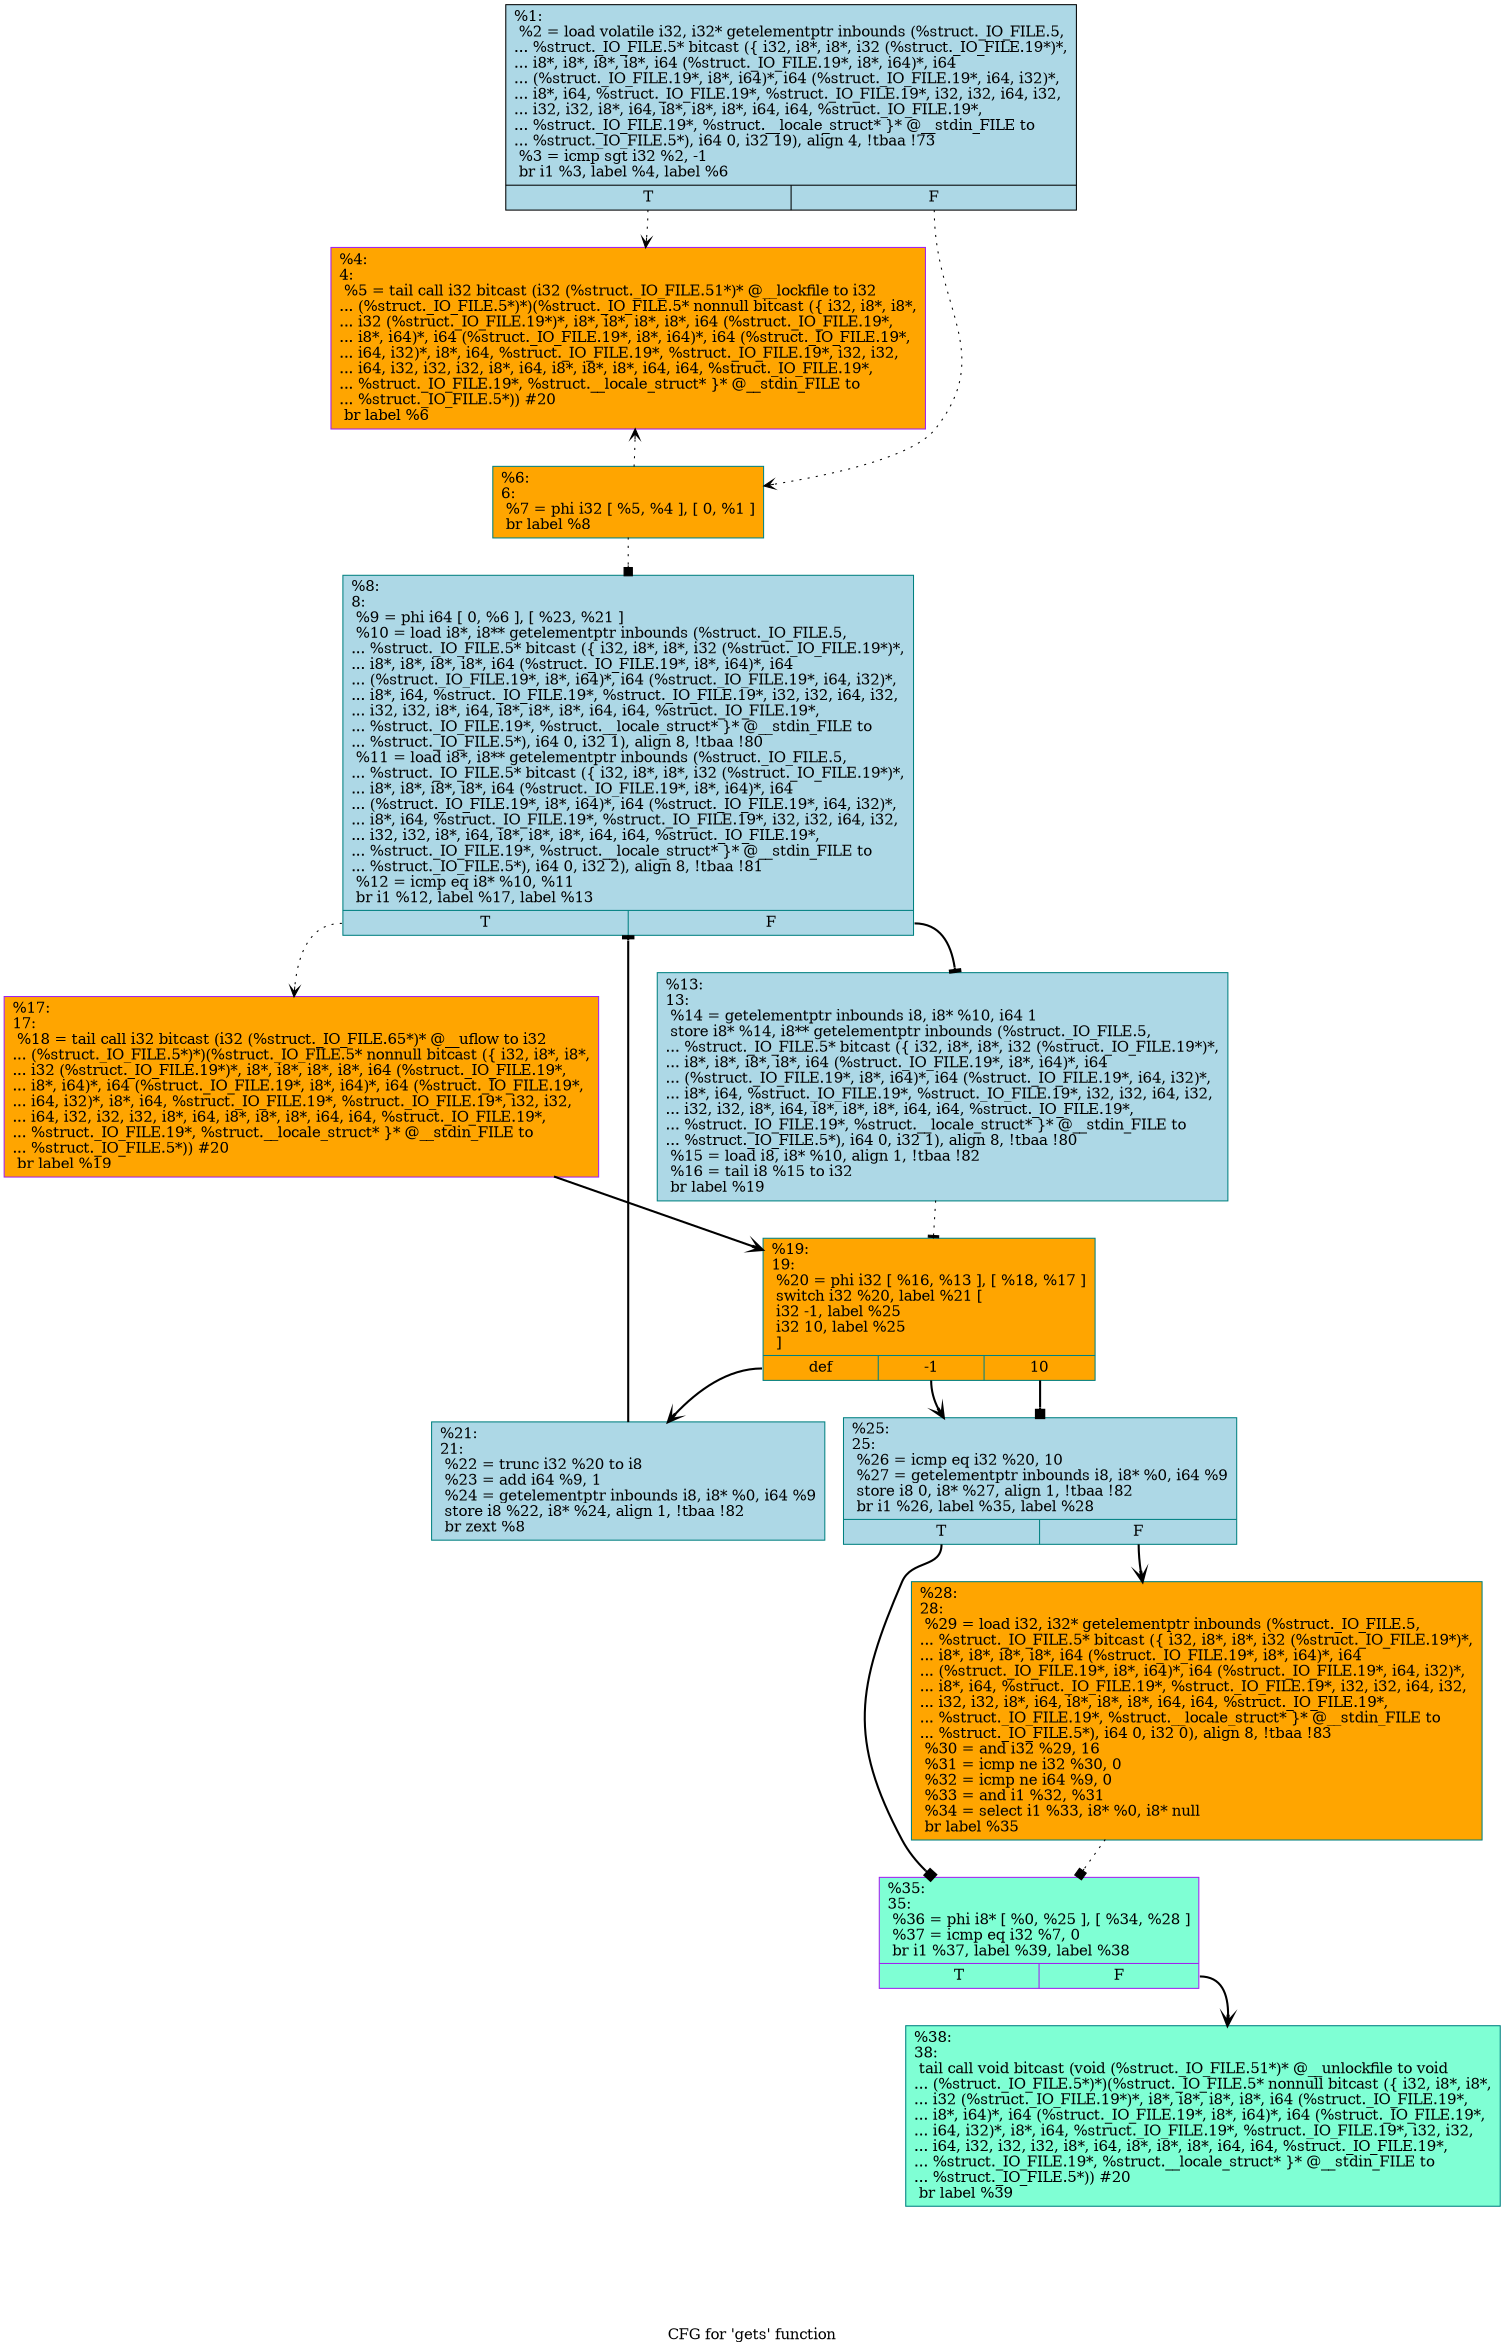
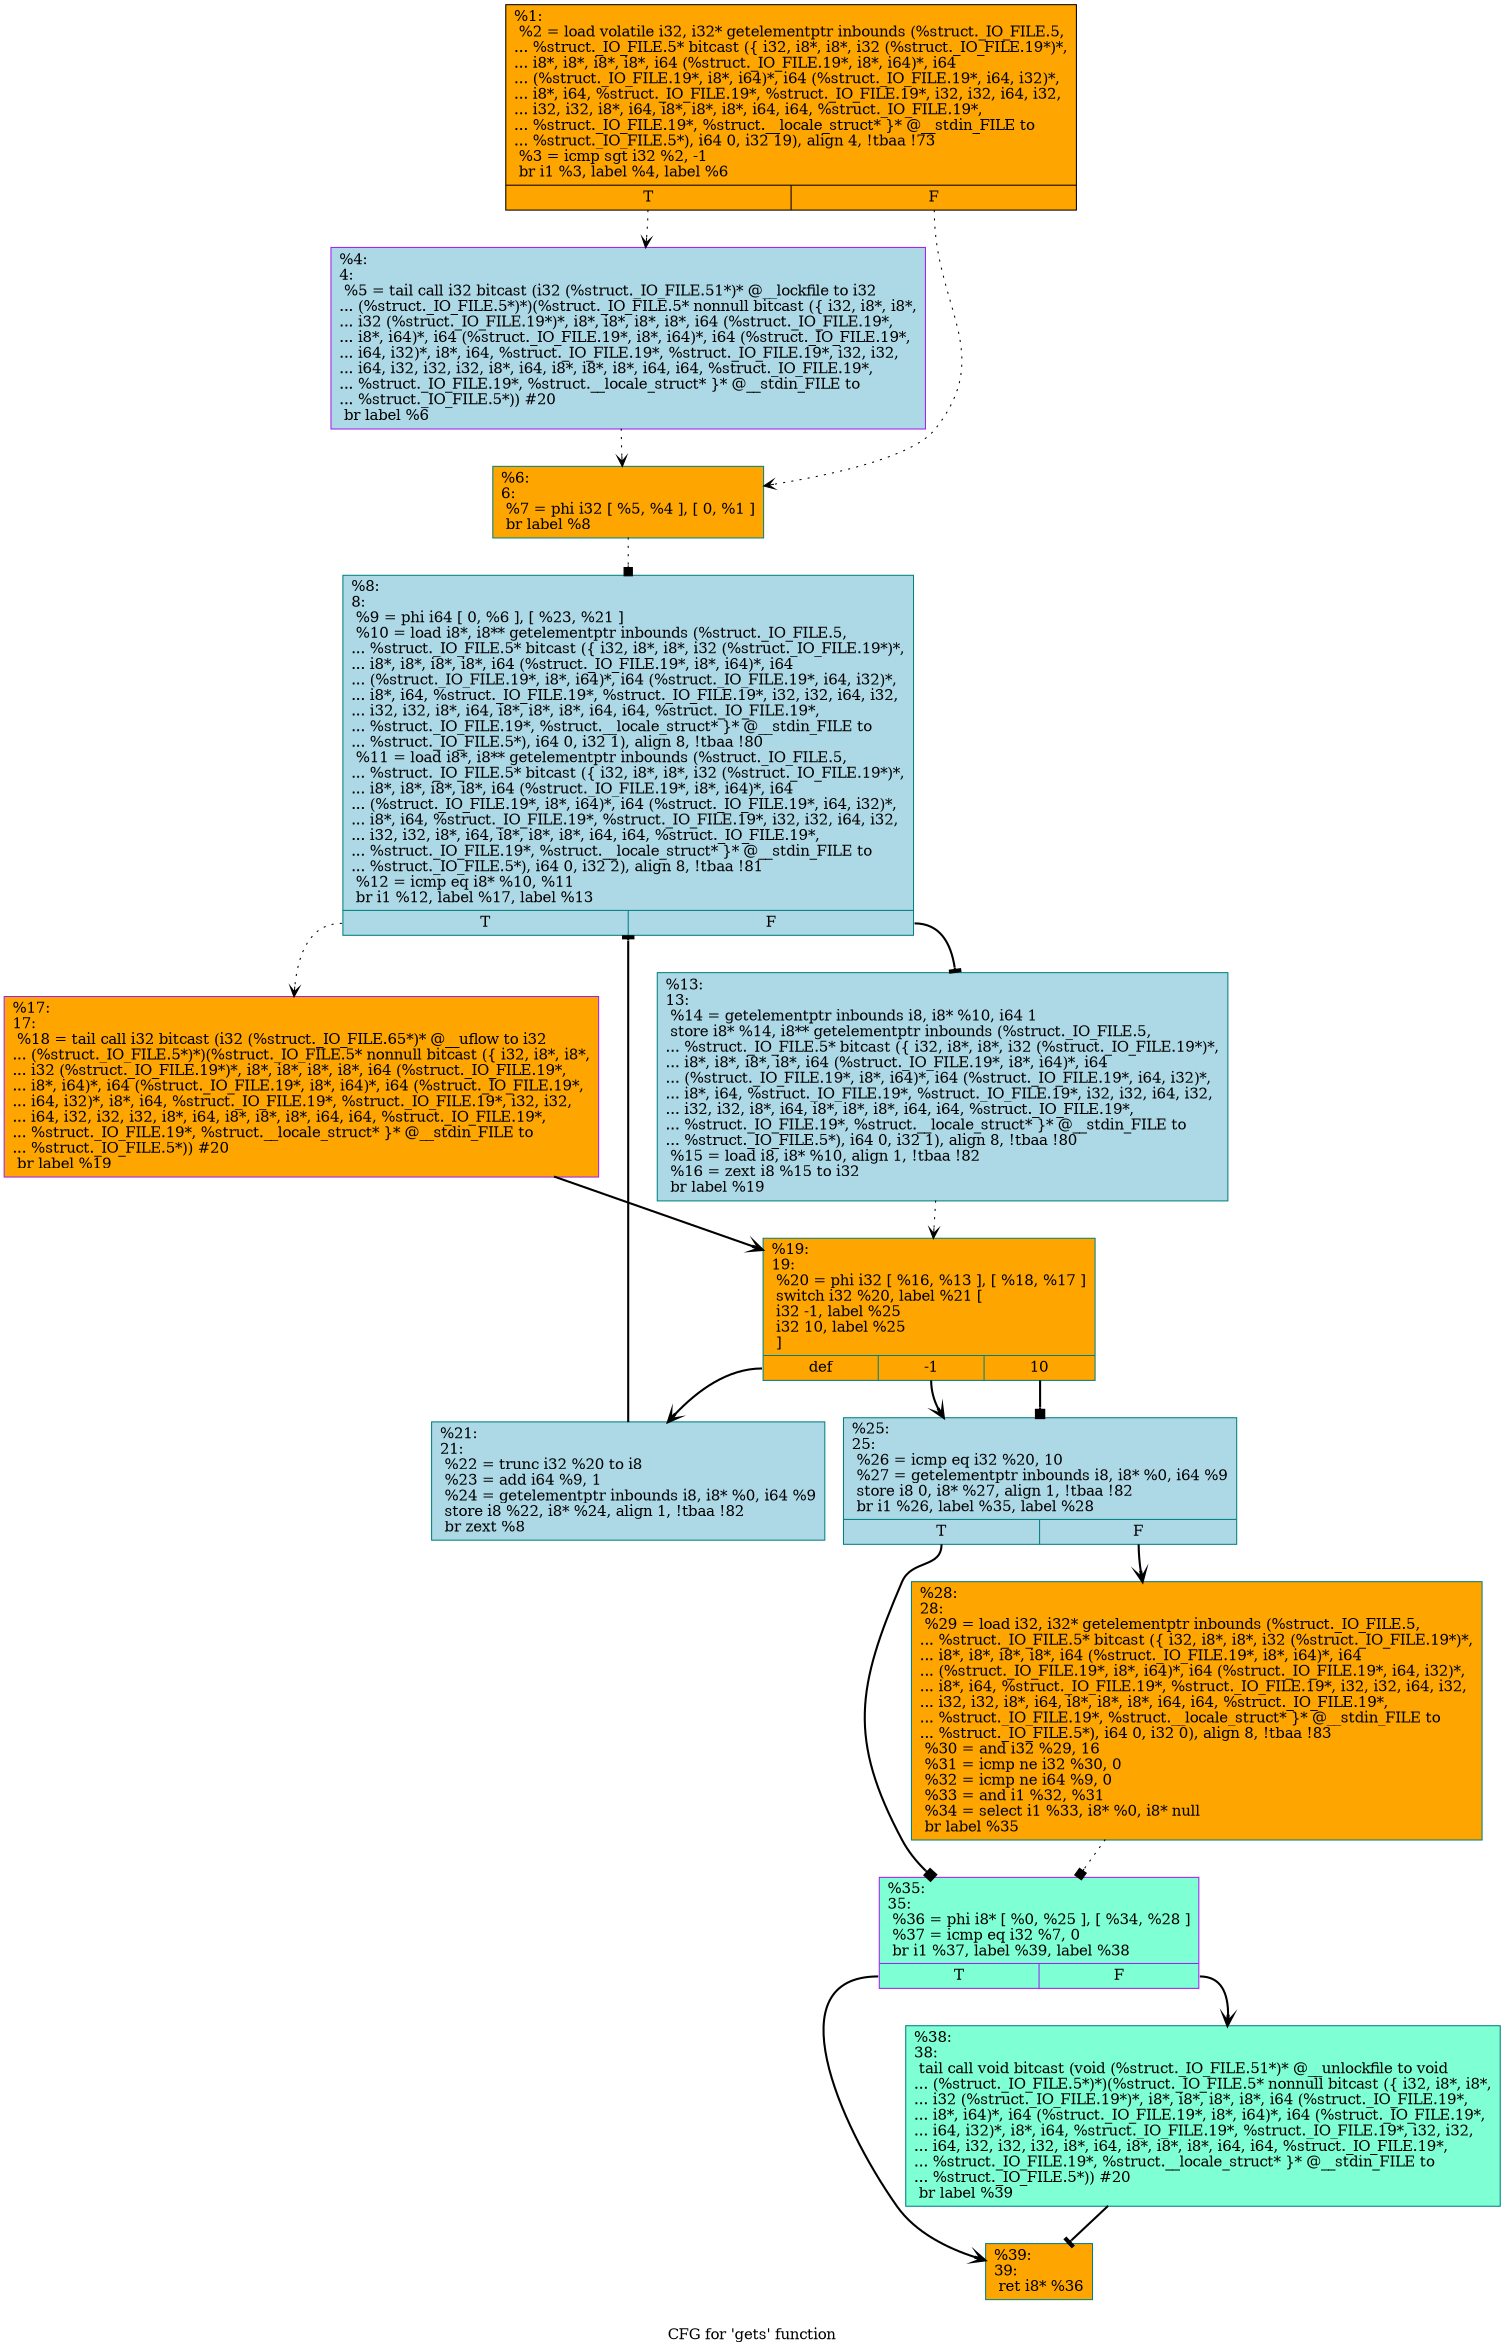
(791, 107) -> (791, 107)
(628, 338) -> (628, 338)
(635, 453) -> (621, 442)
(759, 1172) -> (763, 1172)
(935, 1214) -> (935, 1214)
none -> (1039, 2272)
